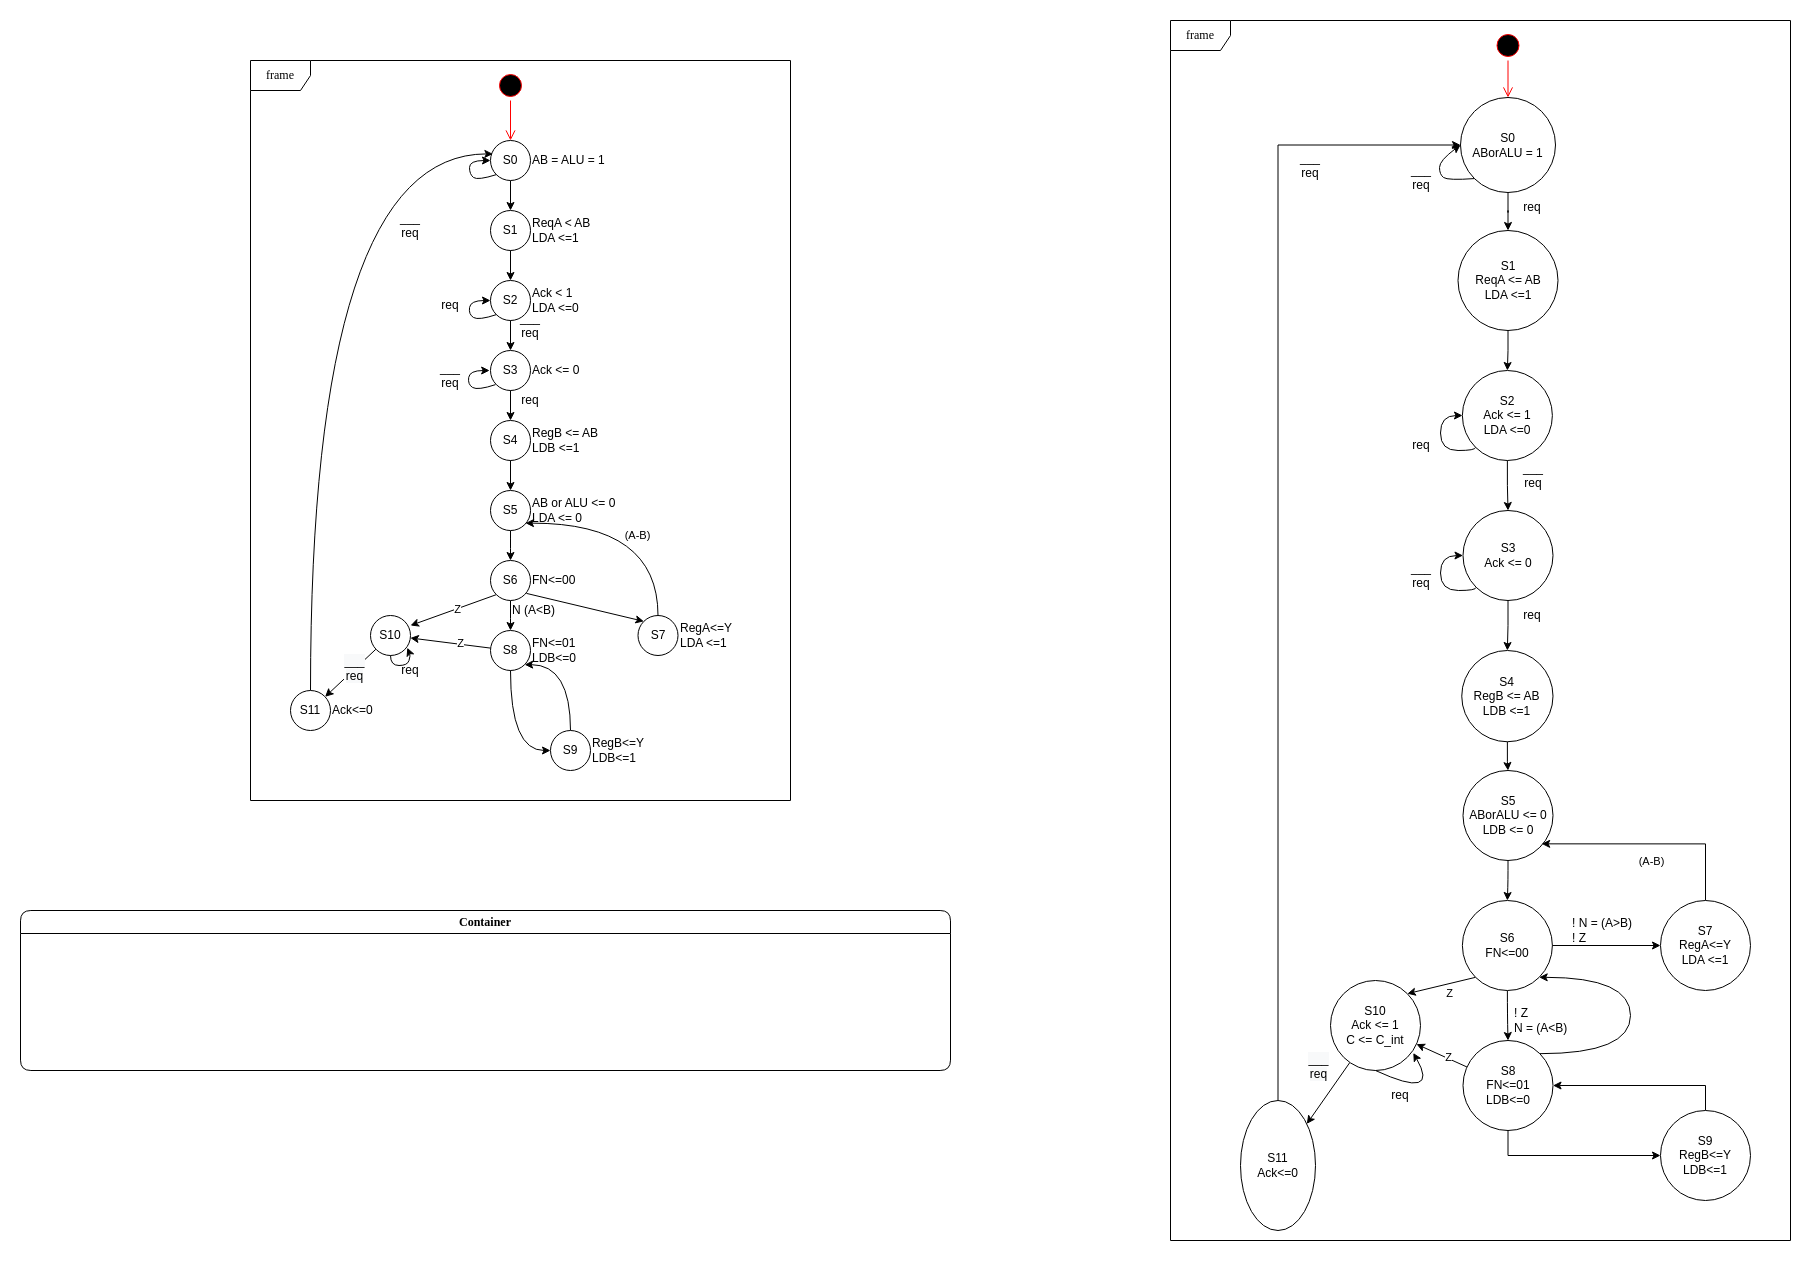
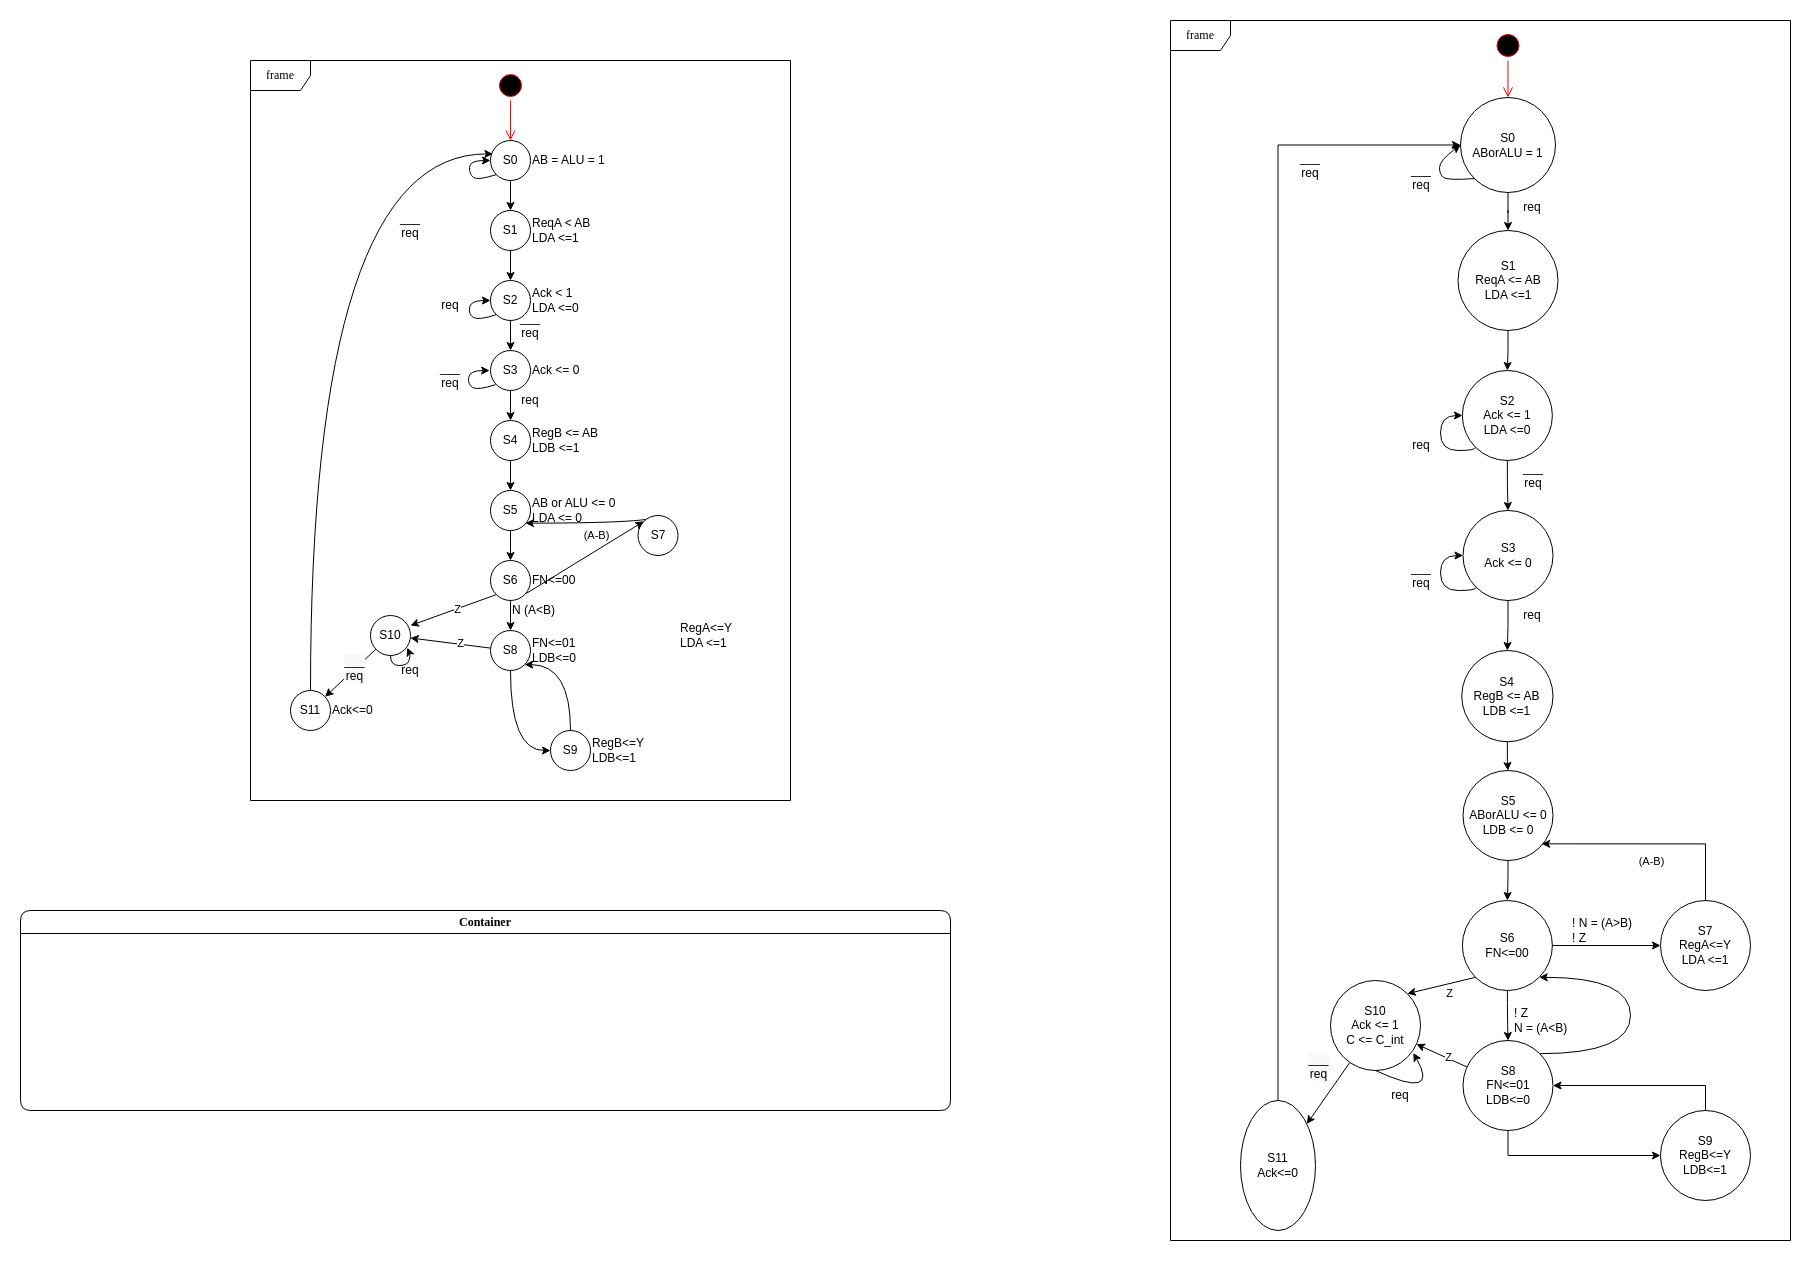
(658, 636) -> (658, 536)
(486, 991) -> (486, 1011)
